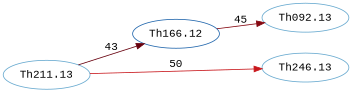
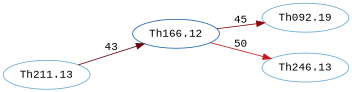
(305, 18) -> (305, 18)
(172, 71) -> (237, 50)
